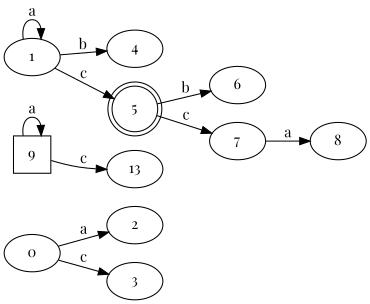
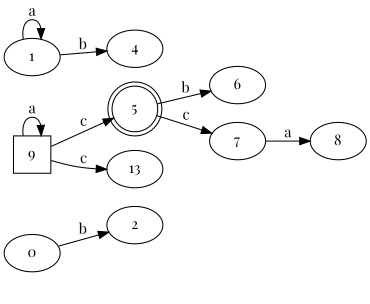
(80, 81) -> (78, 134)
(84, 230) -> (84, 230)
(135, 281) -> none
